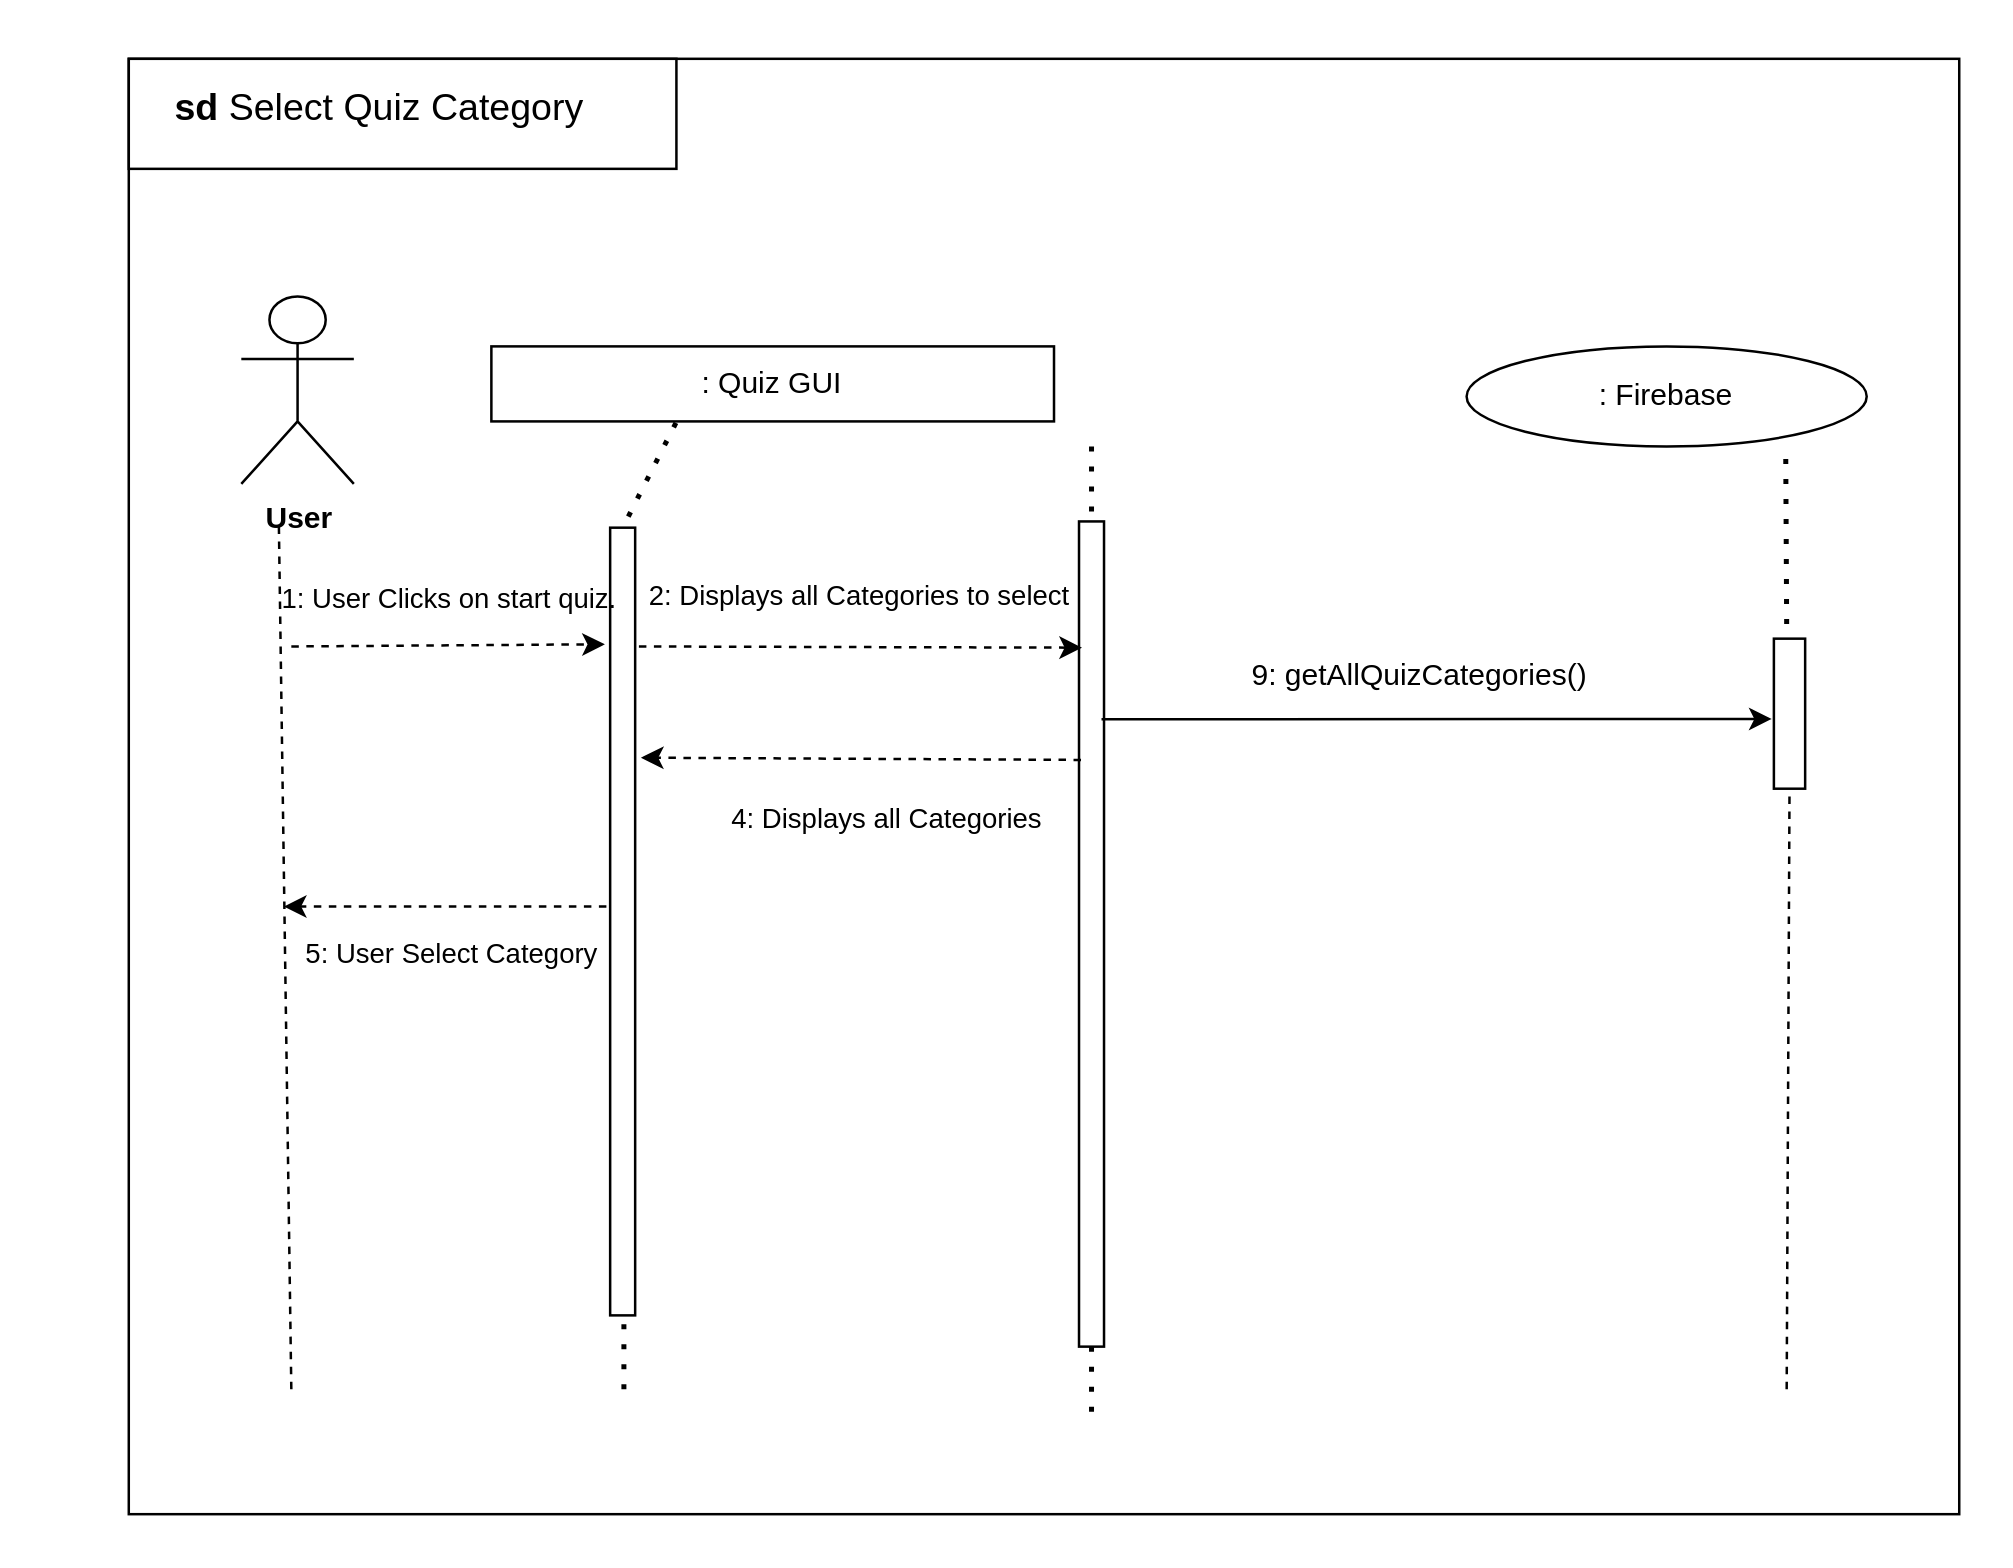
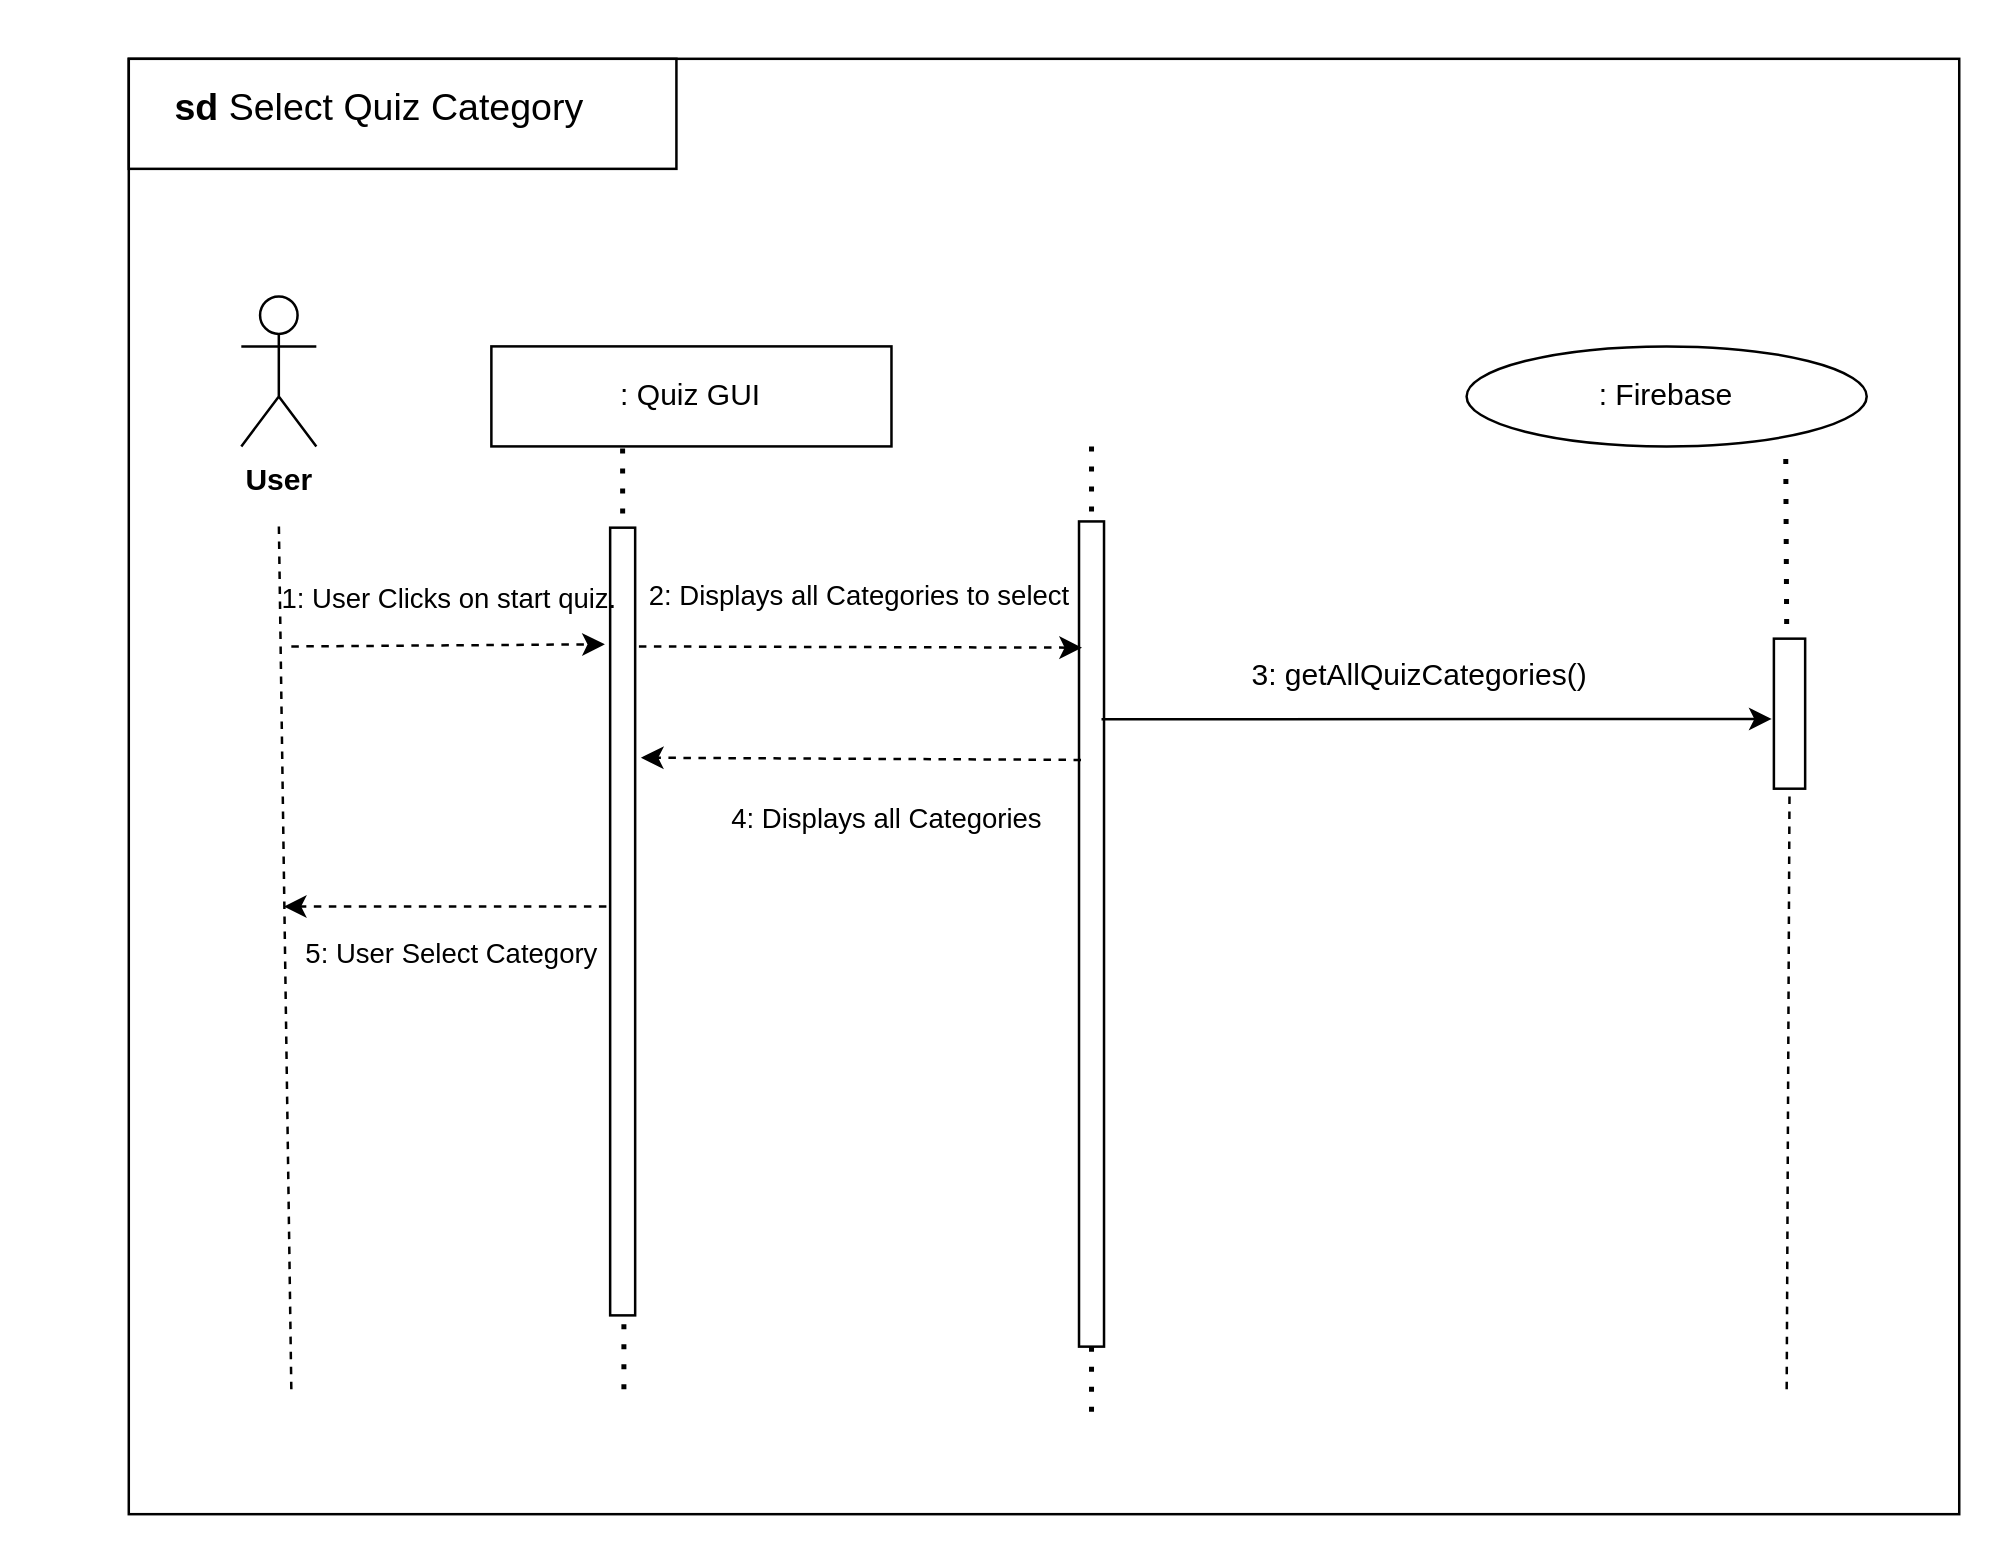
(773, 384) -> (691, 396)
(298, 390) -> (279, 371)
(1420, 676) -> (1420, 676)
